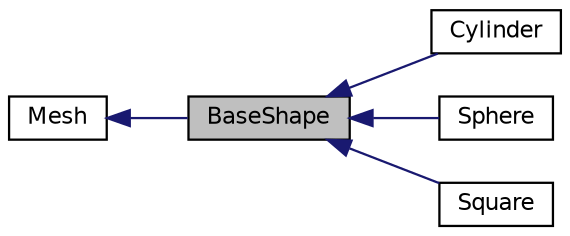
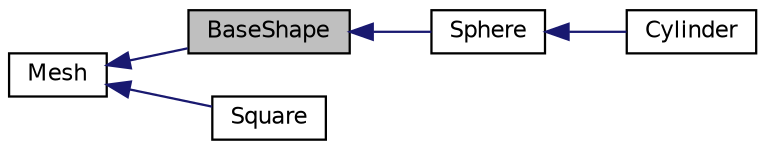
(393, 71) -> (598, 32)
(394, 166) -> (171, 98)
